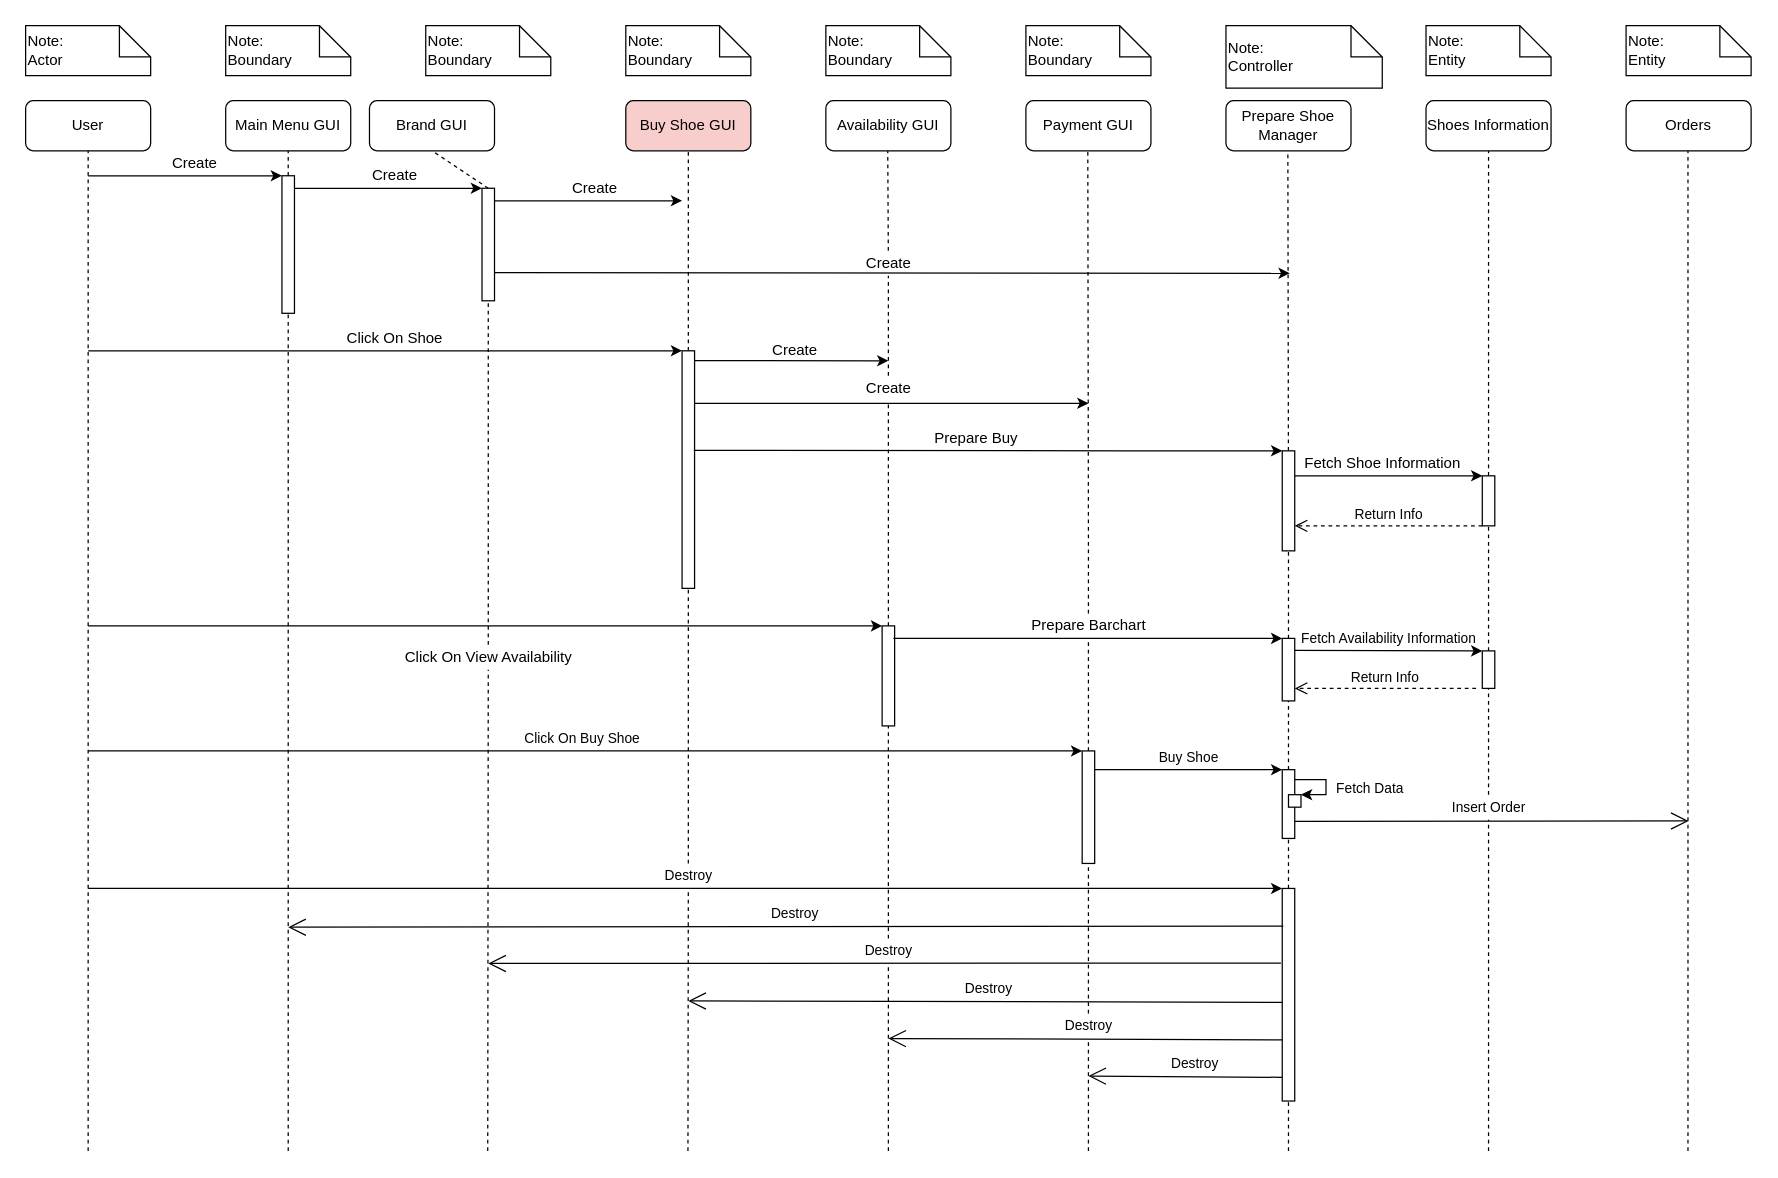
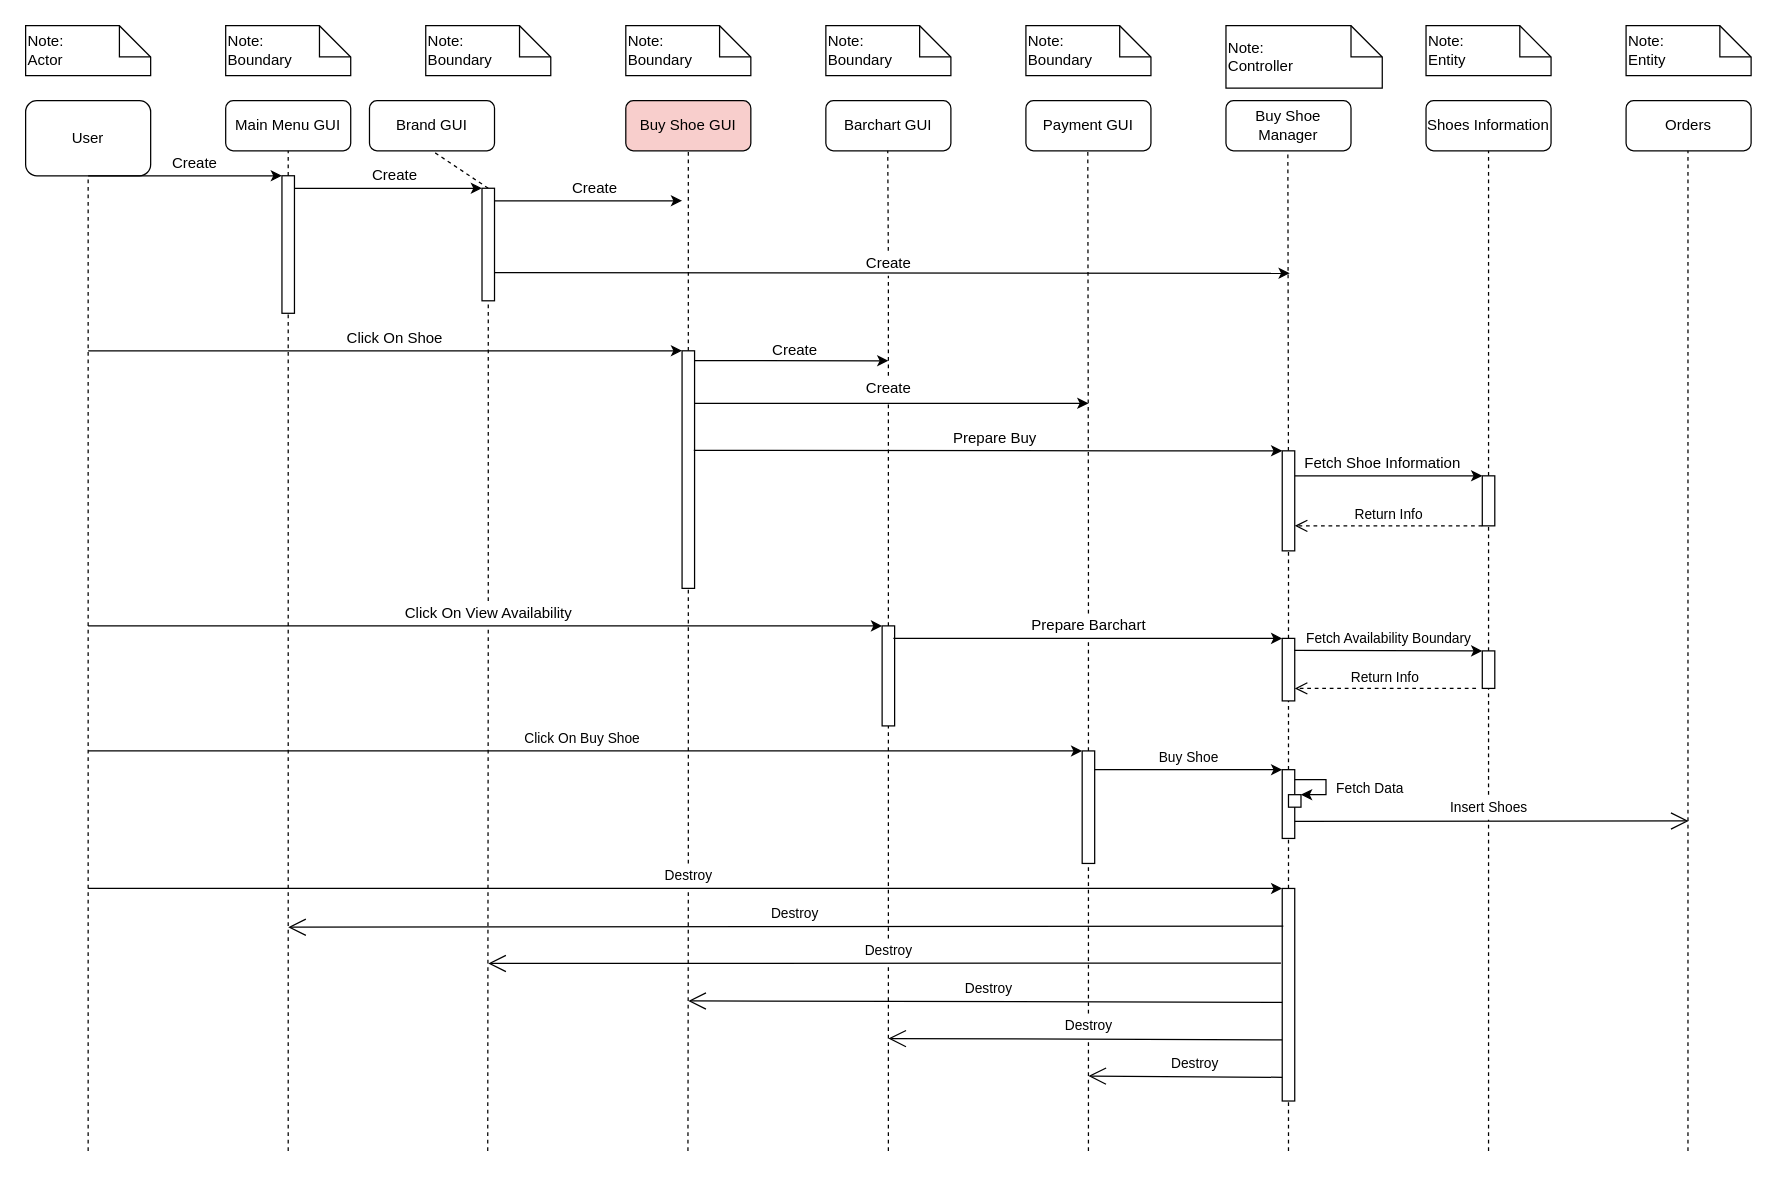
(88, 126) -> (88, 138)
(888, 126) -> (888, 126)
(1288, 126) -> (1288, 126)
(976, 438) -> (994, 438)
(1389, 638) -> (1389, 638)
(488, 657) -> (488, 613)
(1489, 807) -> (1489, 807)
